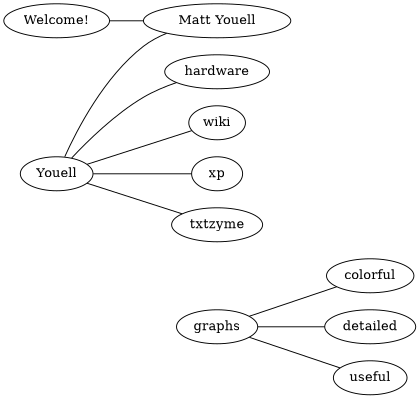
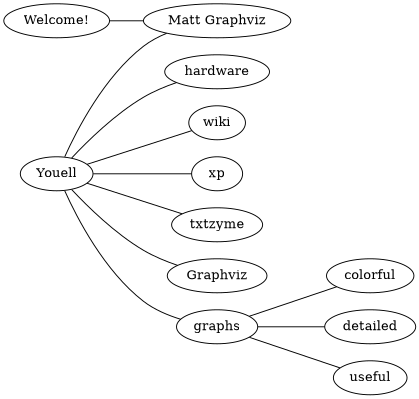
(217, 21) -> (217, 21)
none -> (110, 267)
none -> (217, 276)
